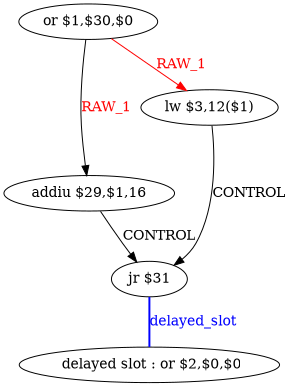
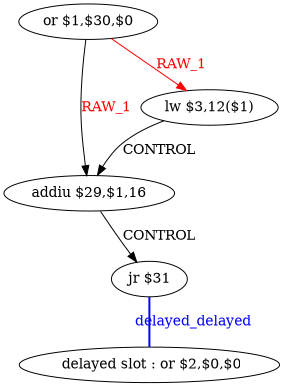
(211, 196) -> (129, 138)
(193, 322) -> (193, 322)
